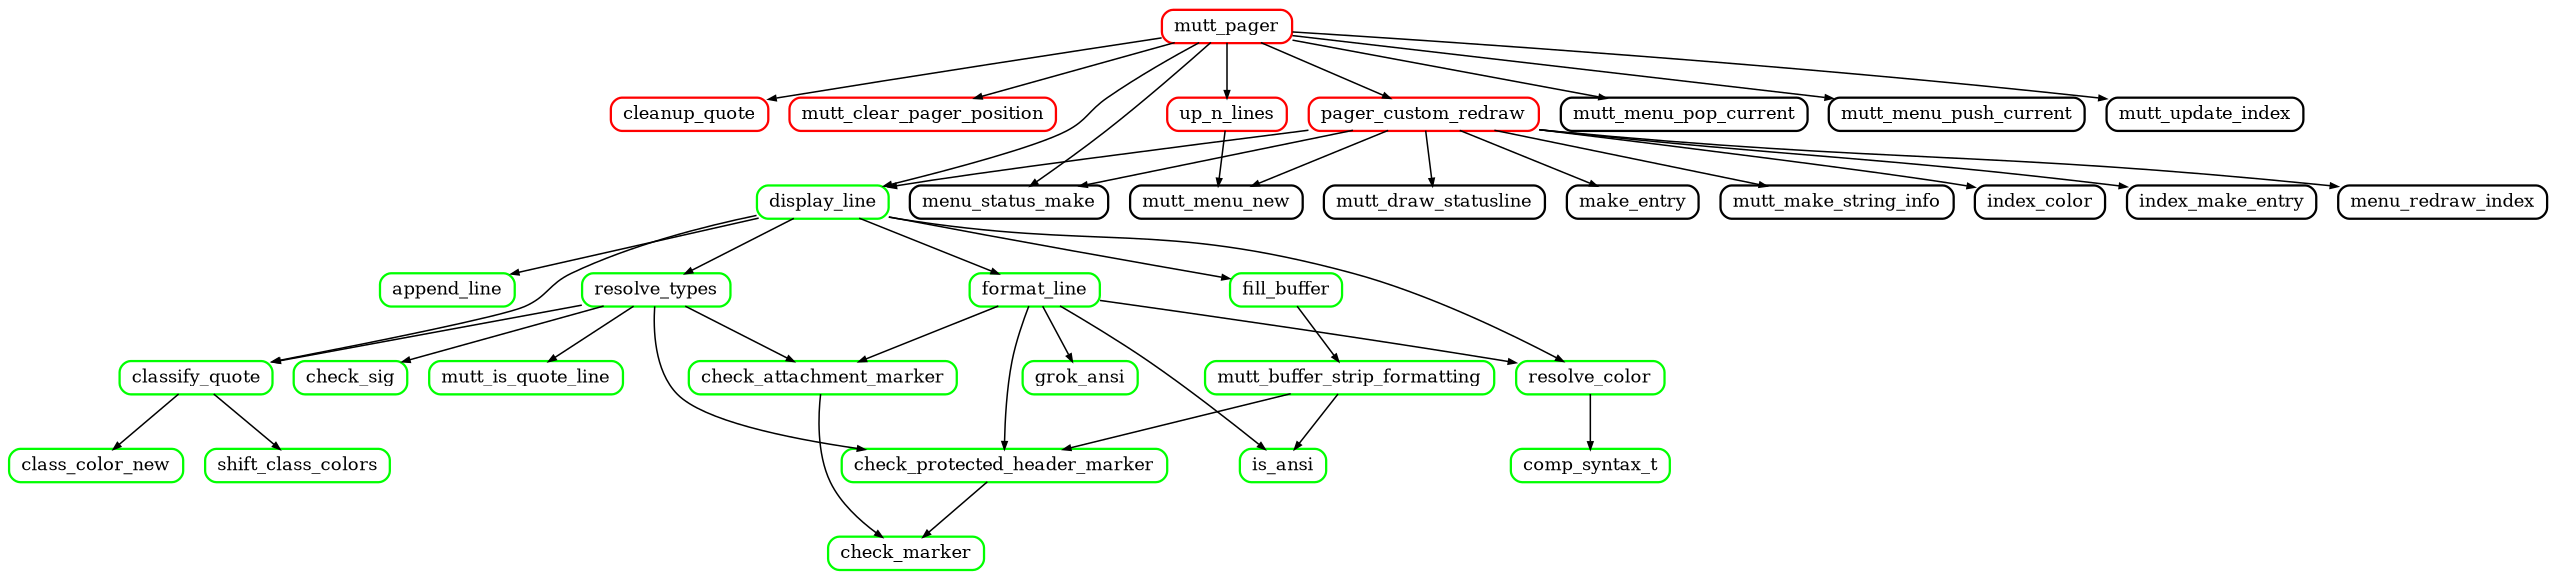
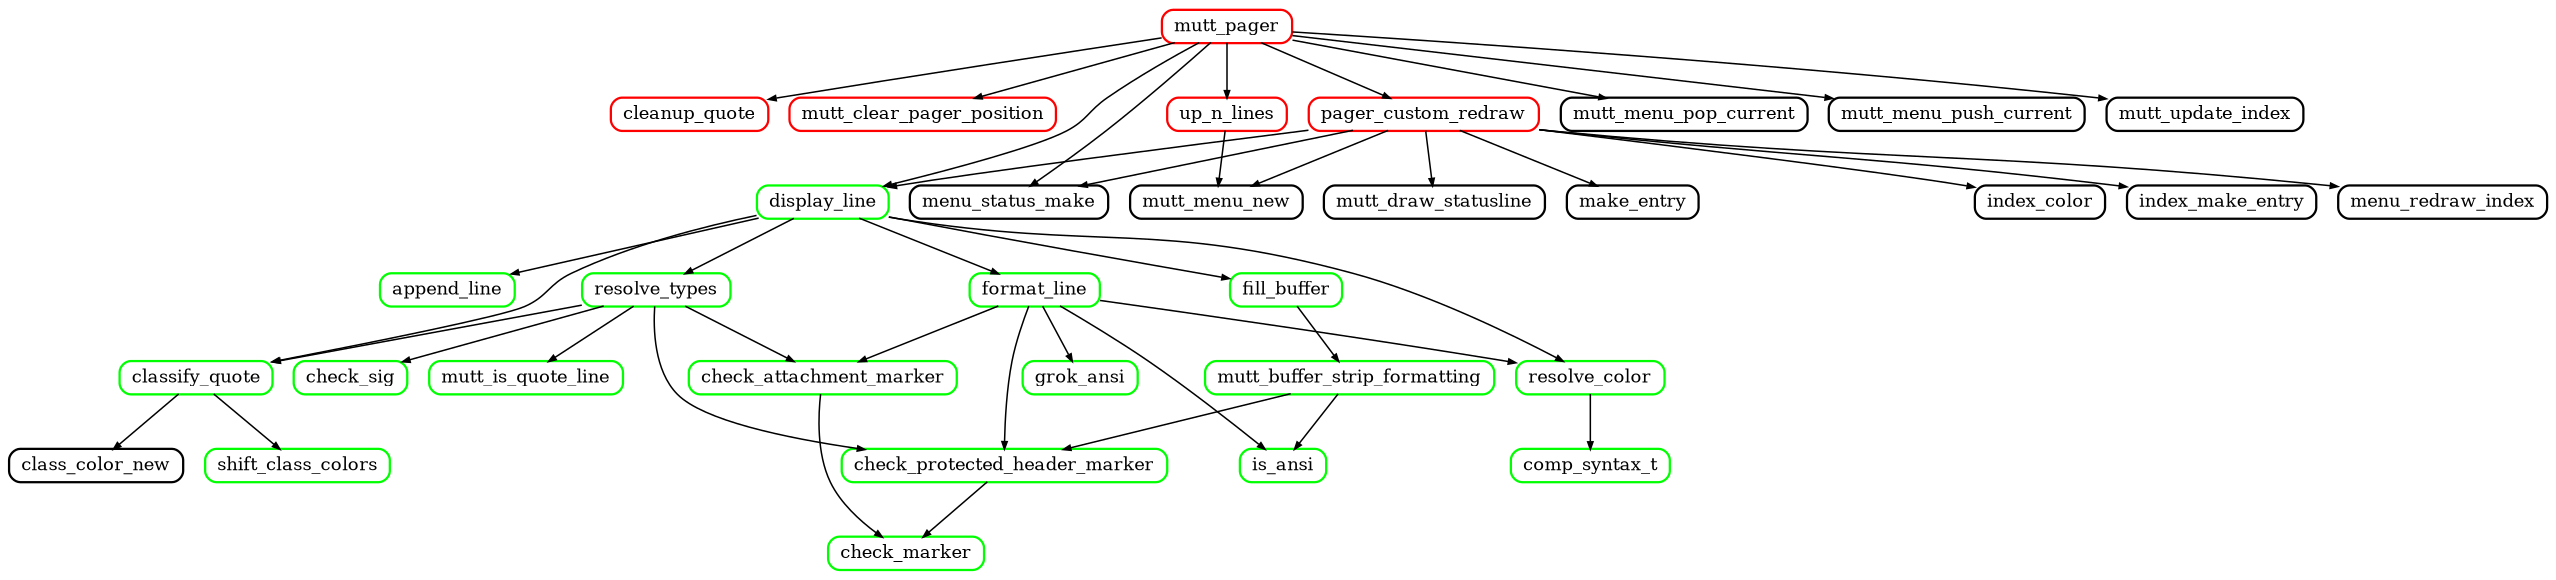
(1837, 202) -> none
(96, 466) -> (96, 466)
